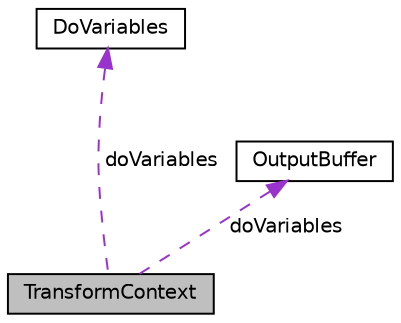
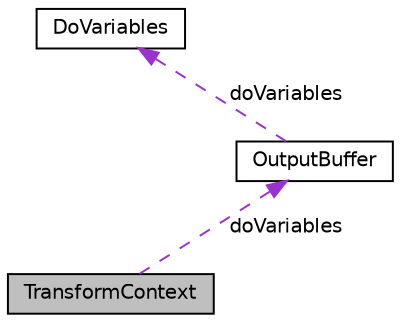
(99, 172) -> (222, 101)
